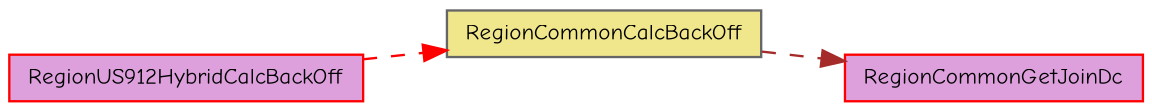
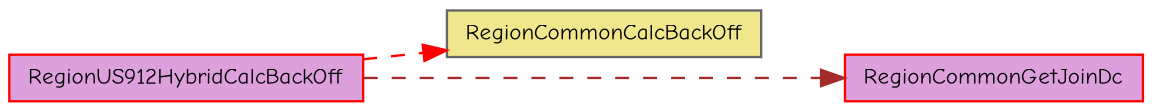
(792, 55) -> (592, 78)
